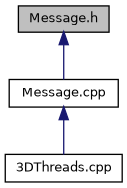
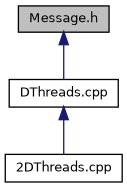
(64, 93) -> (64, 93)
(64, 168) -> (64, 168)
